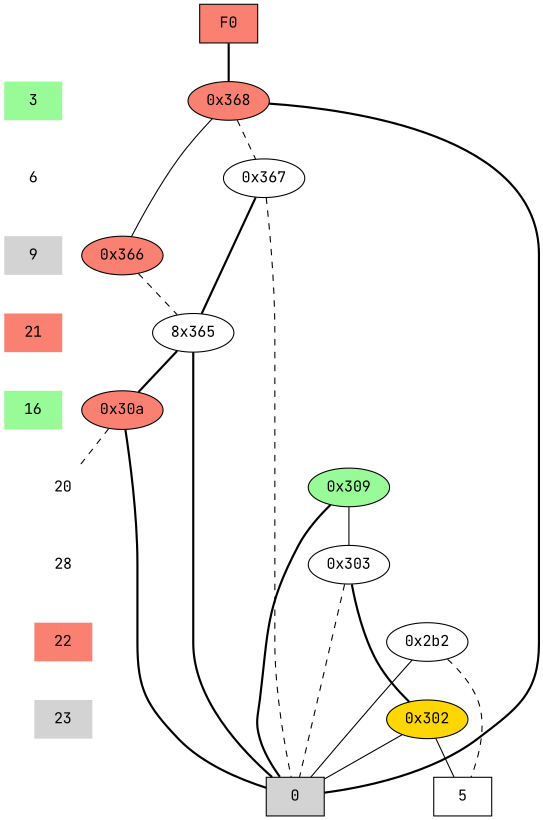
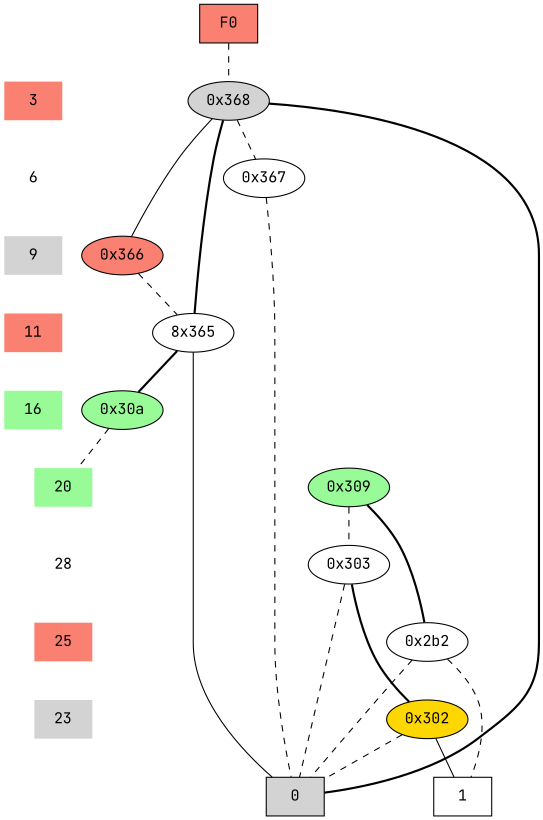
(229, 62) -> (229, 62)
(33, 101) -> (33, 101)
(229, 101) -> (229, 101)
(229, 256) -> (205, 216)
(33, 333) -> (33, 333)
(122, 410) -> (122, 410)
(63, 487) -> (63, 487)
(349, 526) -> (349, 526)
(193, 578) -> (193, 578)
(267, 635) -> (406, 559)
(137, 641) -> none
(63, 642) -> (63, 642)
(361, 718) -> (361, 718)
(363, 757) -> (363, 757)
(463, 797) -> (463, 797)
